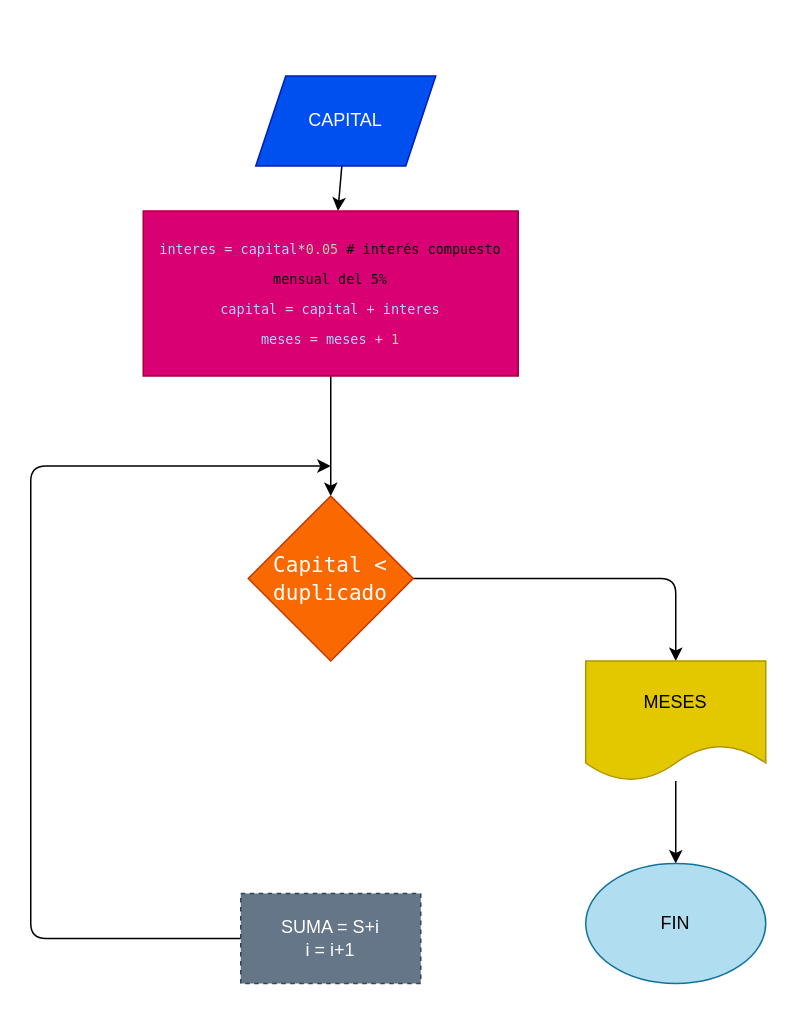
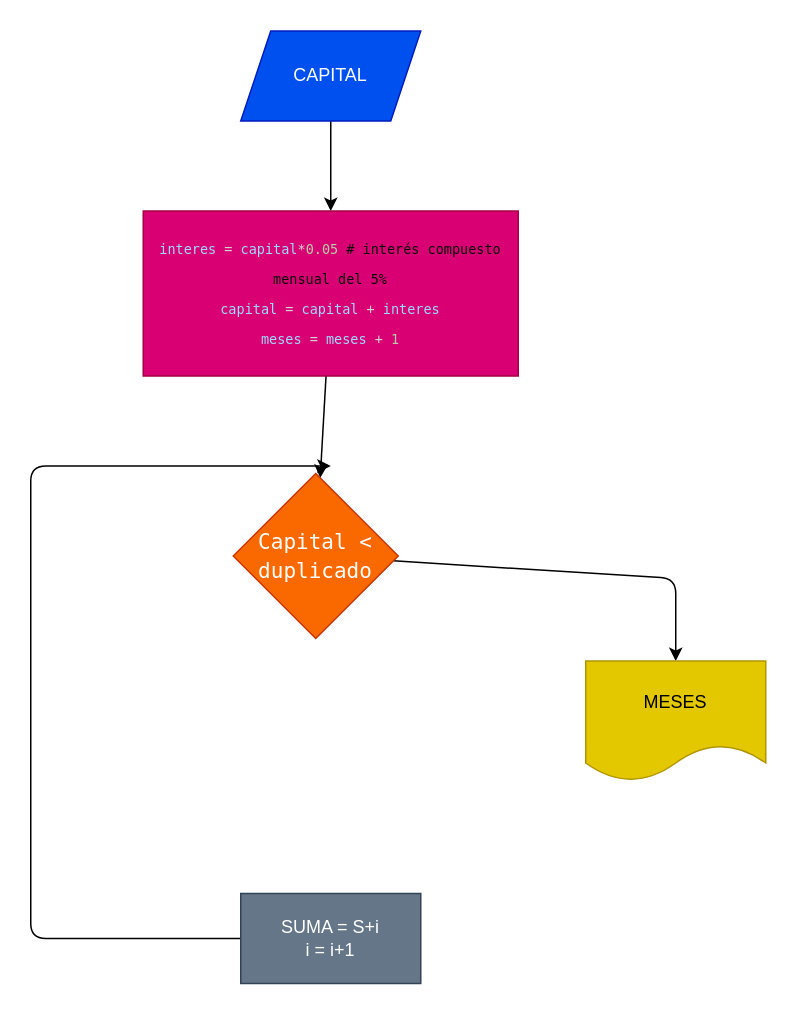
(346, 121) -> (331, 76)
(331, 578) -> (316, 556)
(676, 817) -> none
(676, 923) -> none
(331, 938) -> (331, 938)
